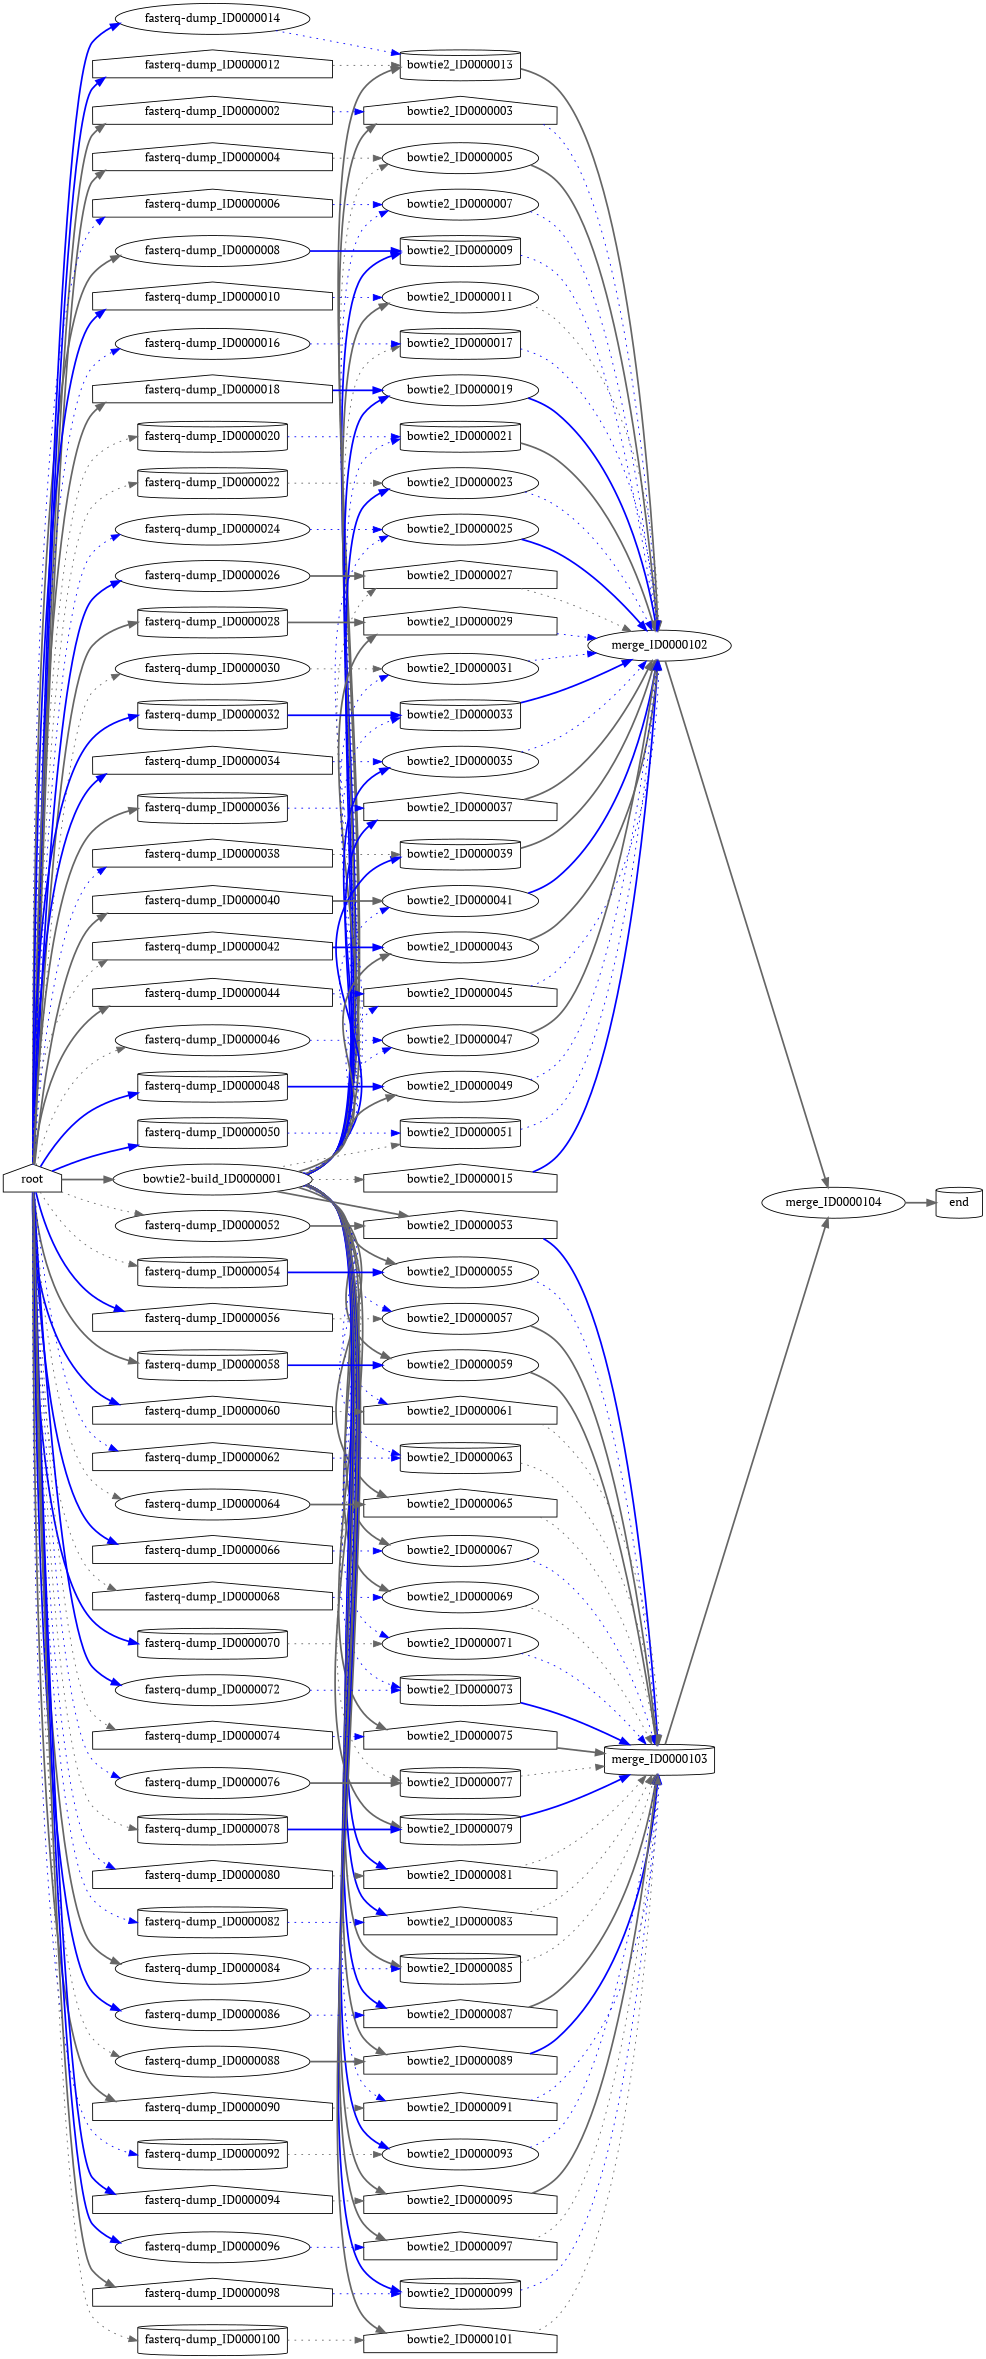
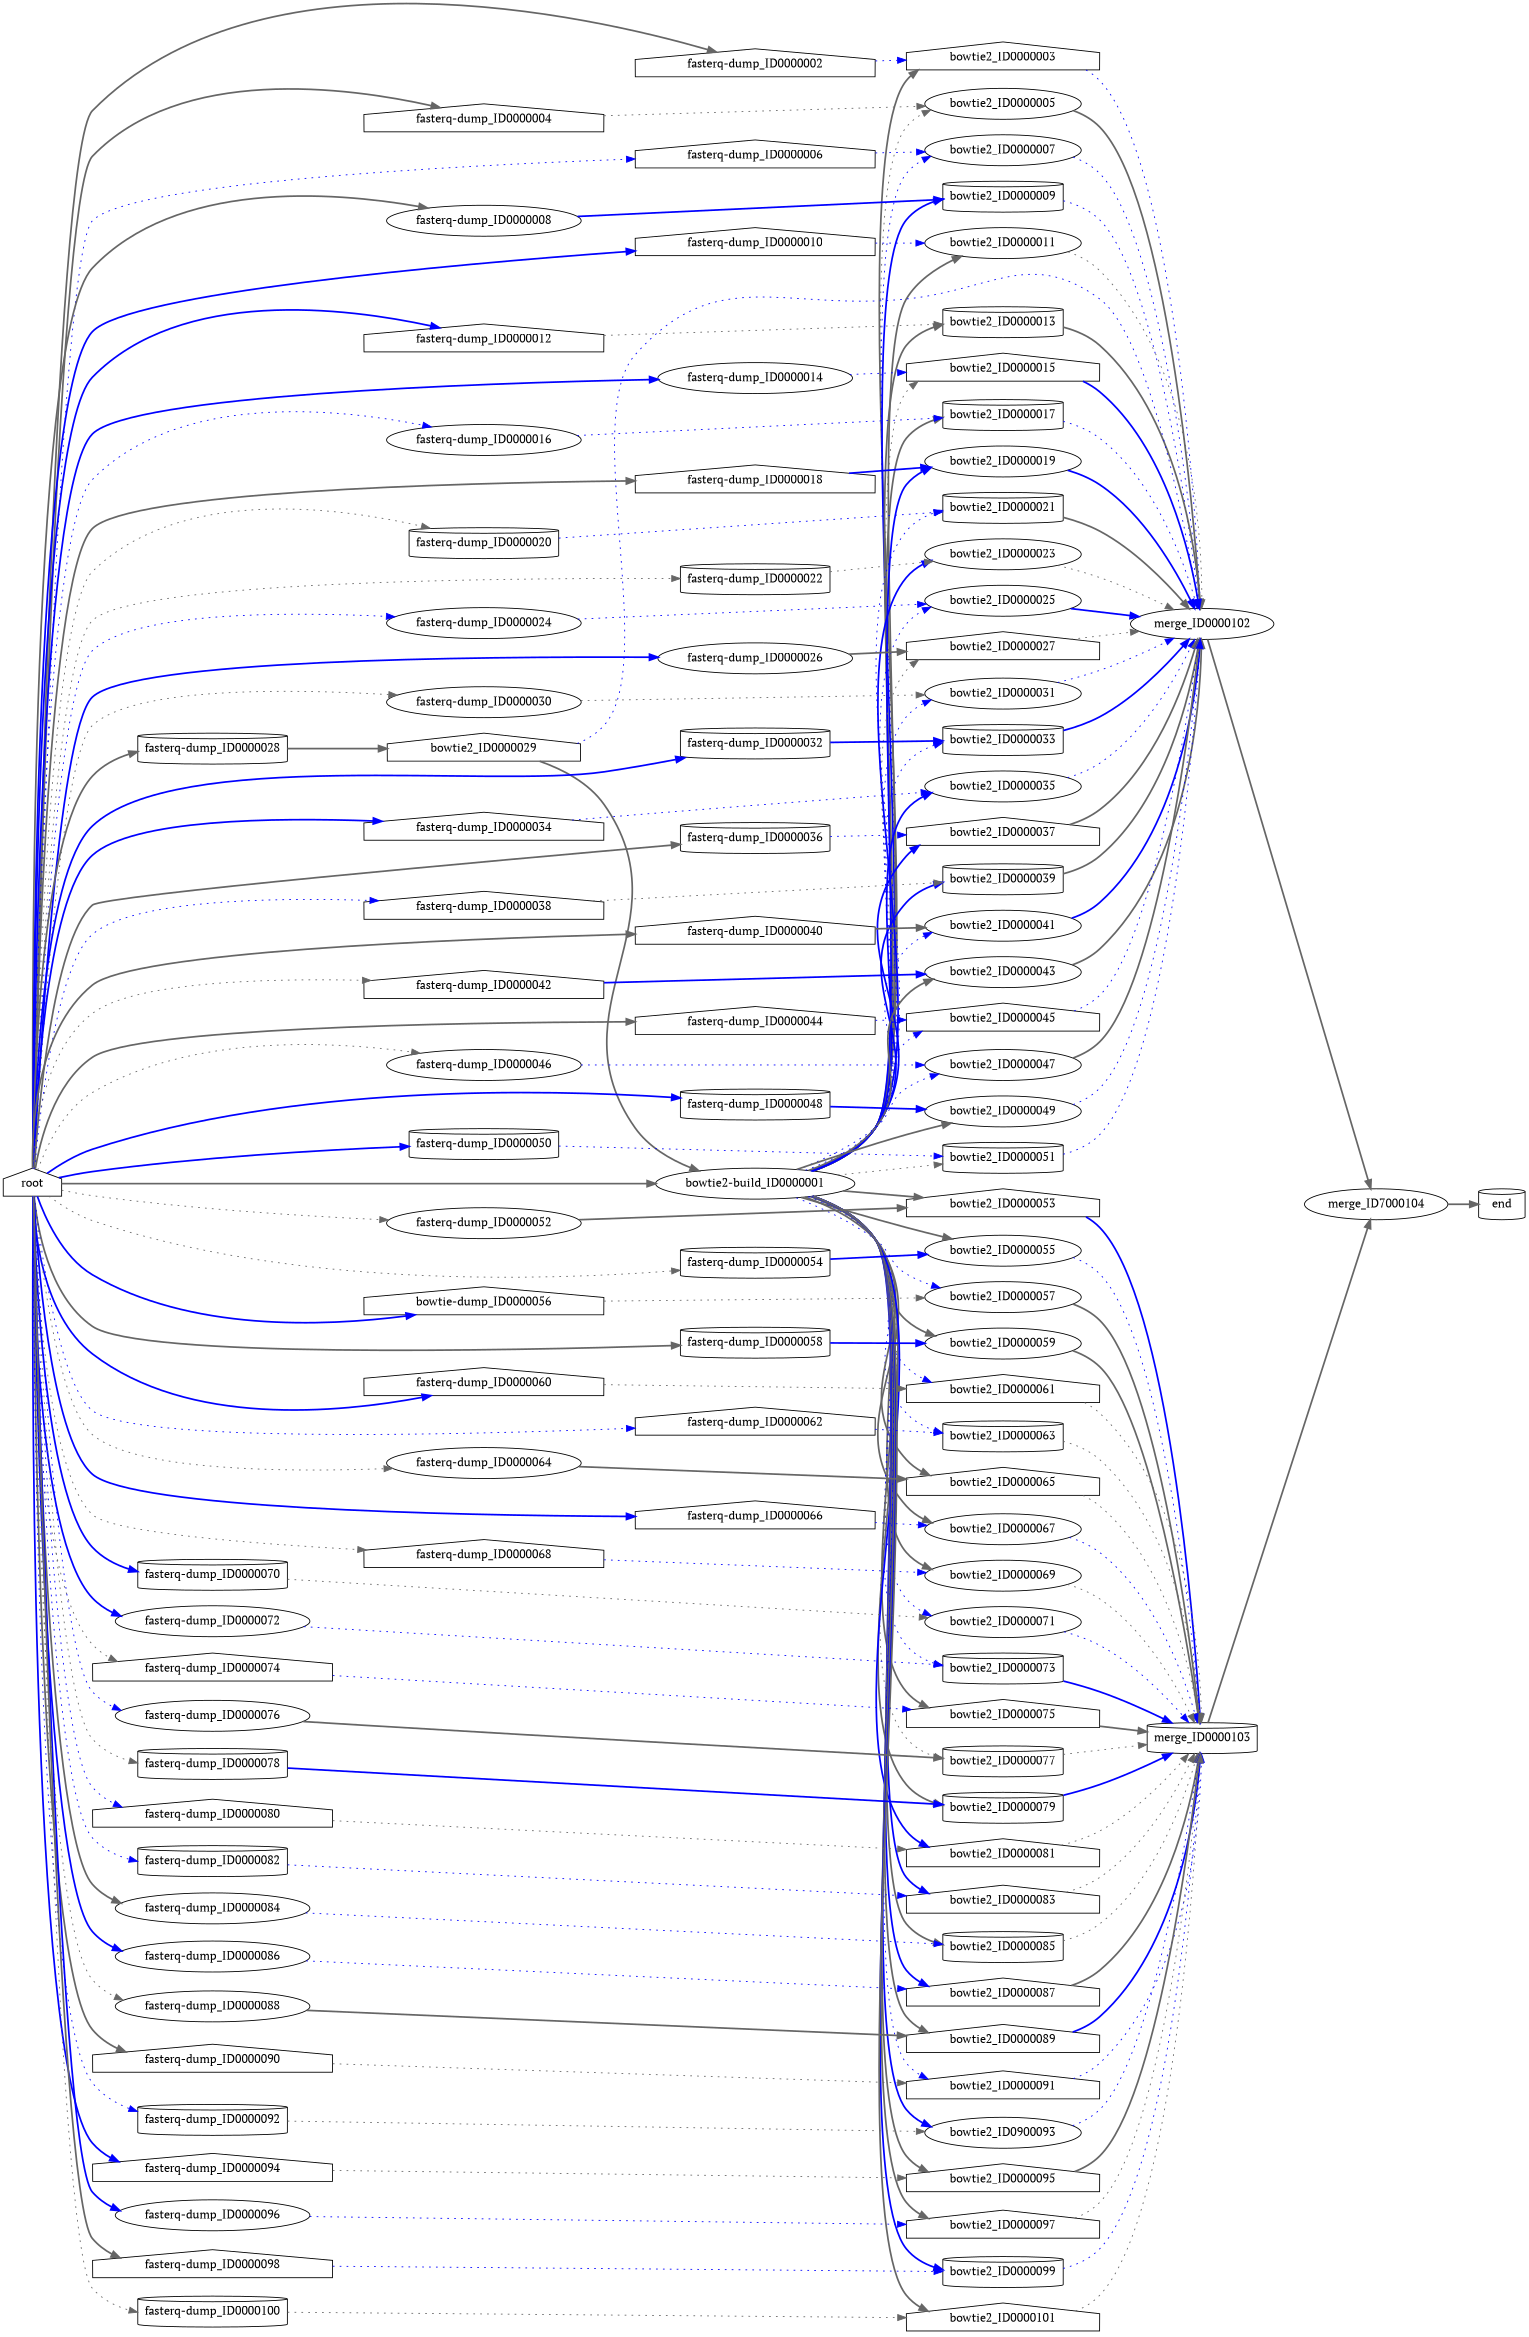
(334, 42) -> (874, 374)
(599, 545) -> (1113, 582)
(349, 761) -> (889, 804)
(350, 913) -> (621, 962)
(834, 1203) -> (1376, 1204)
(213, 1319) -> (484, 1302)
(460, 2154) -> (1003, 2133)
